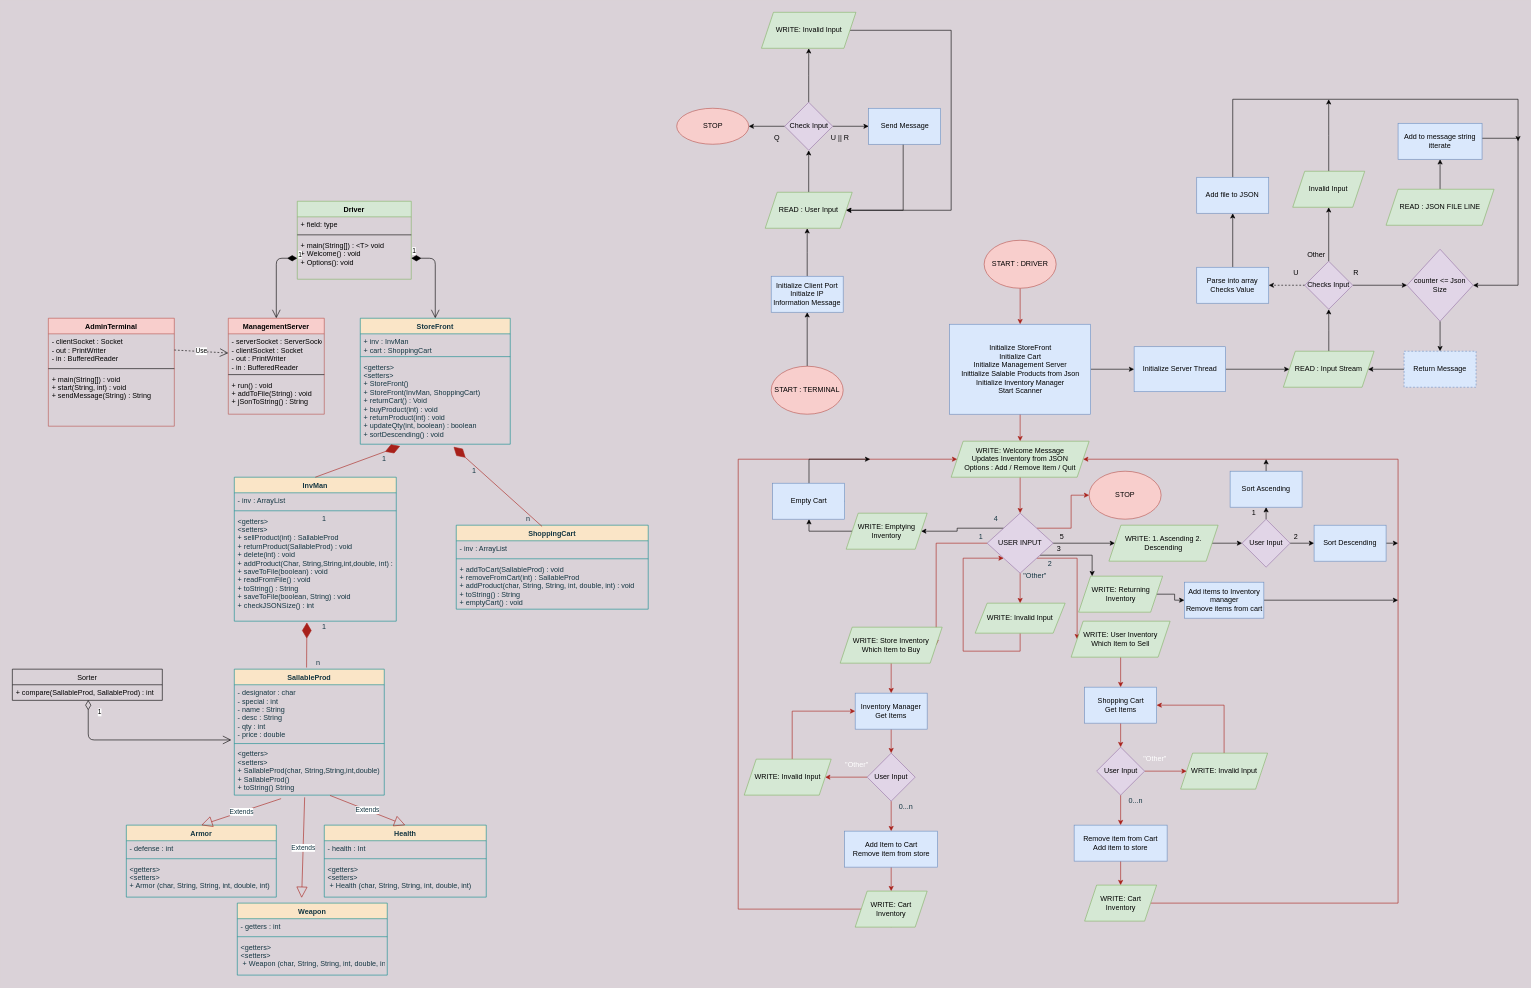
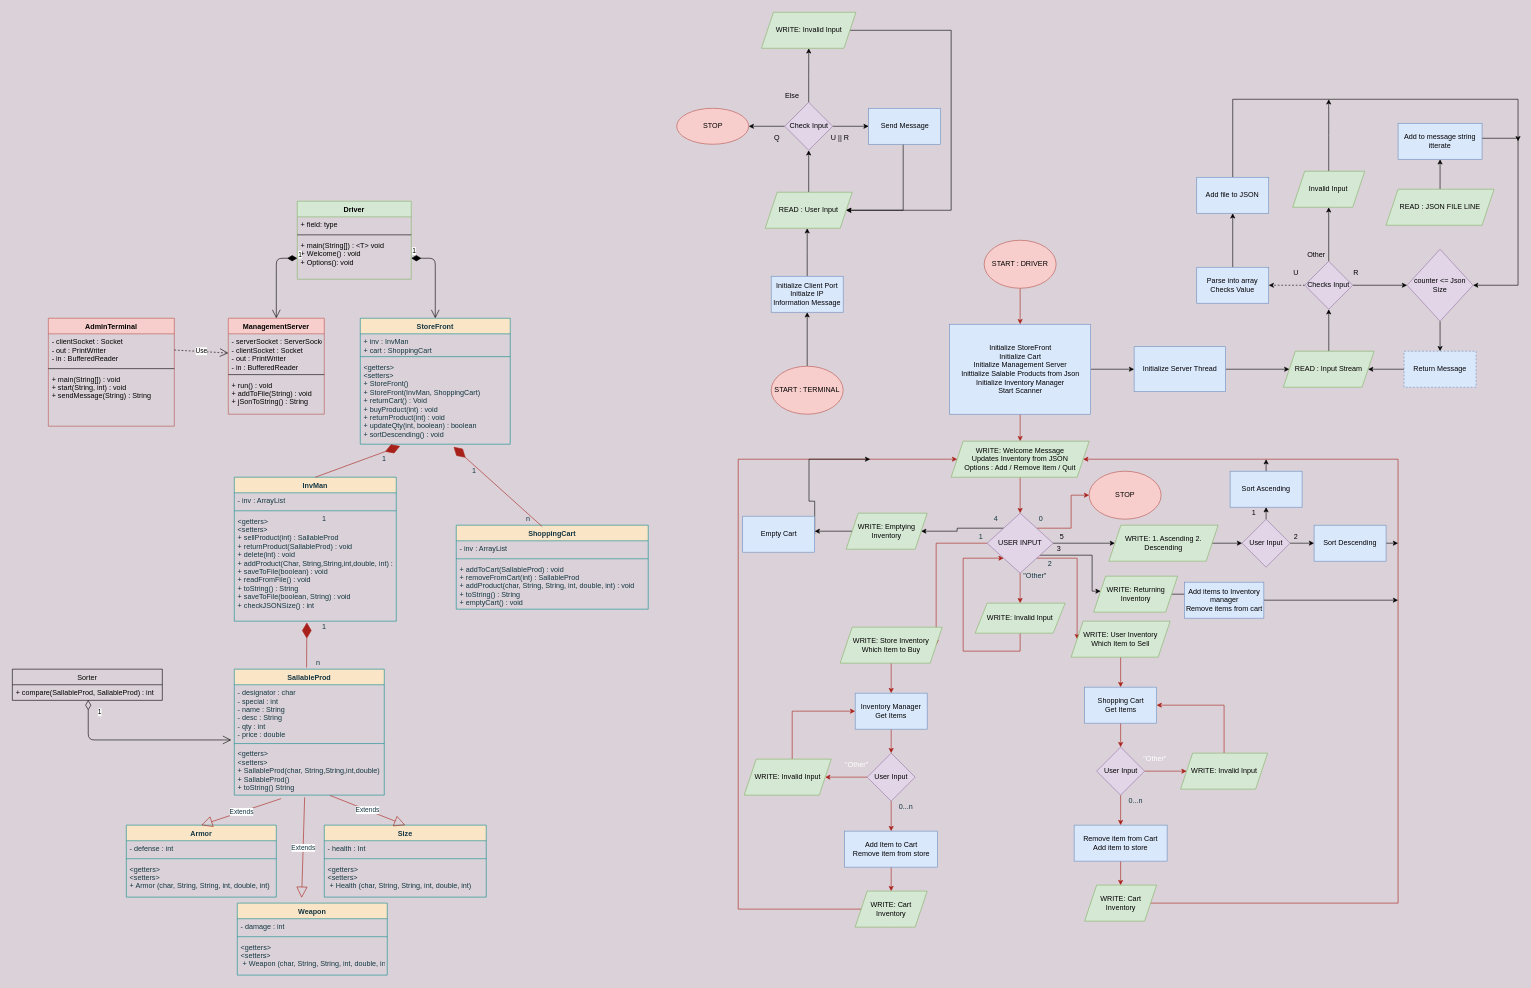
none -> (792, 96)
(809, 501) -> (779, 534)
none -> (1041, 519)
(1121, 594) -> (1136, 594)
(405, 833) -> (405, 833)
(266, 927) -> (264, 927)
